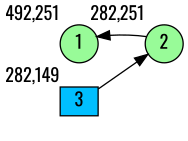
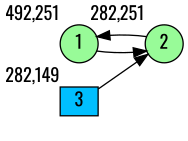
none -> (115, 53)
